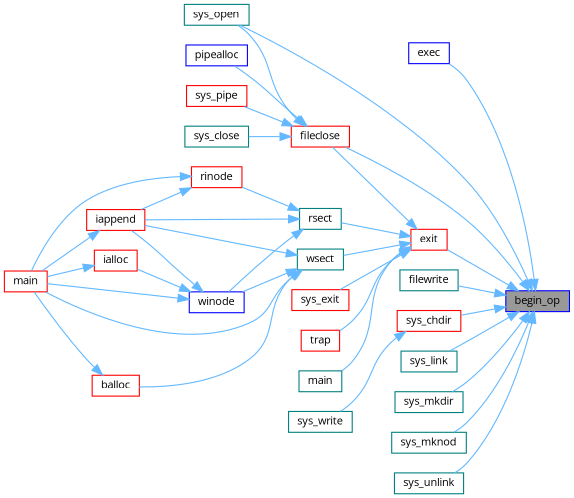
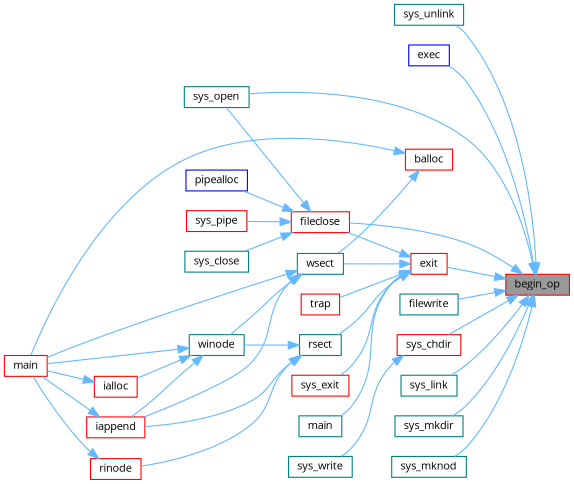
(161, 201) -> none
(538, 301) -> (538, 285)
(217, 302) -> (217, 345)
(240, 365) -> (377, 218)
